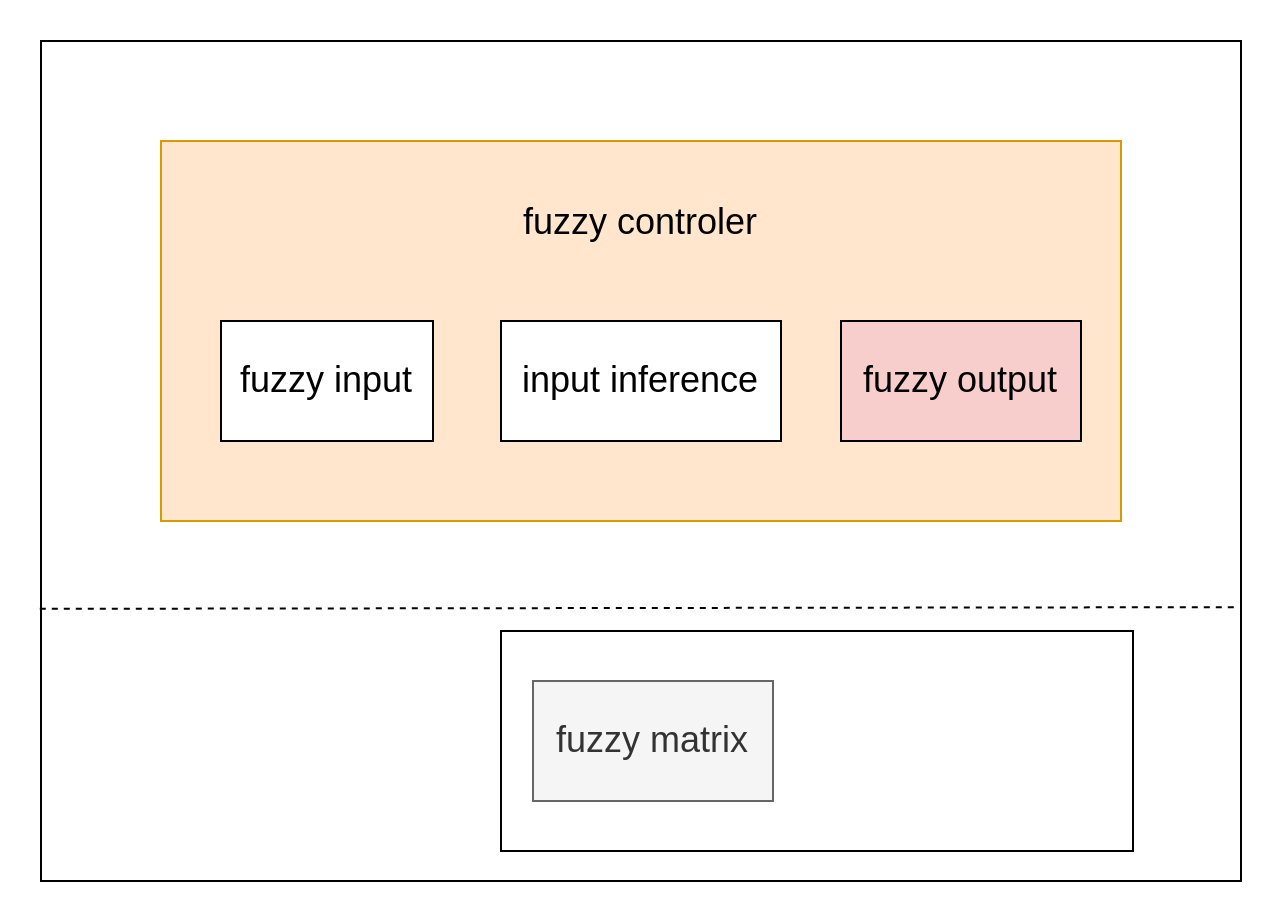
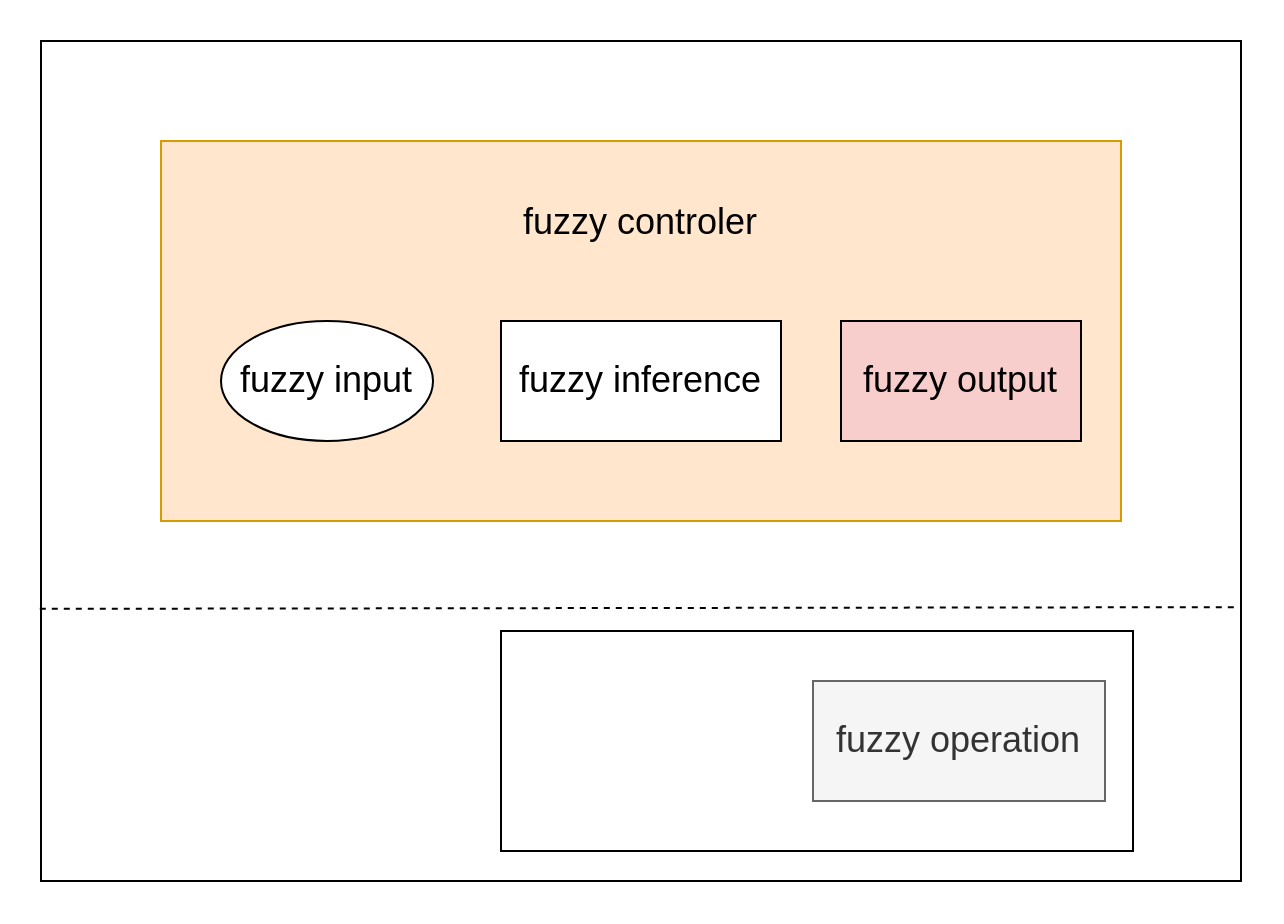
(327, 381) -> (327, 381)
(641, 381) -> (641, 381)
(653, 741) -> none
none -> (959, 741)
